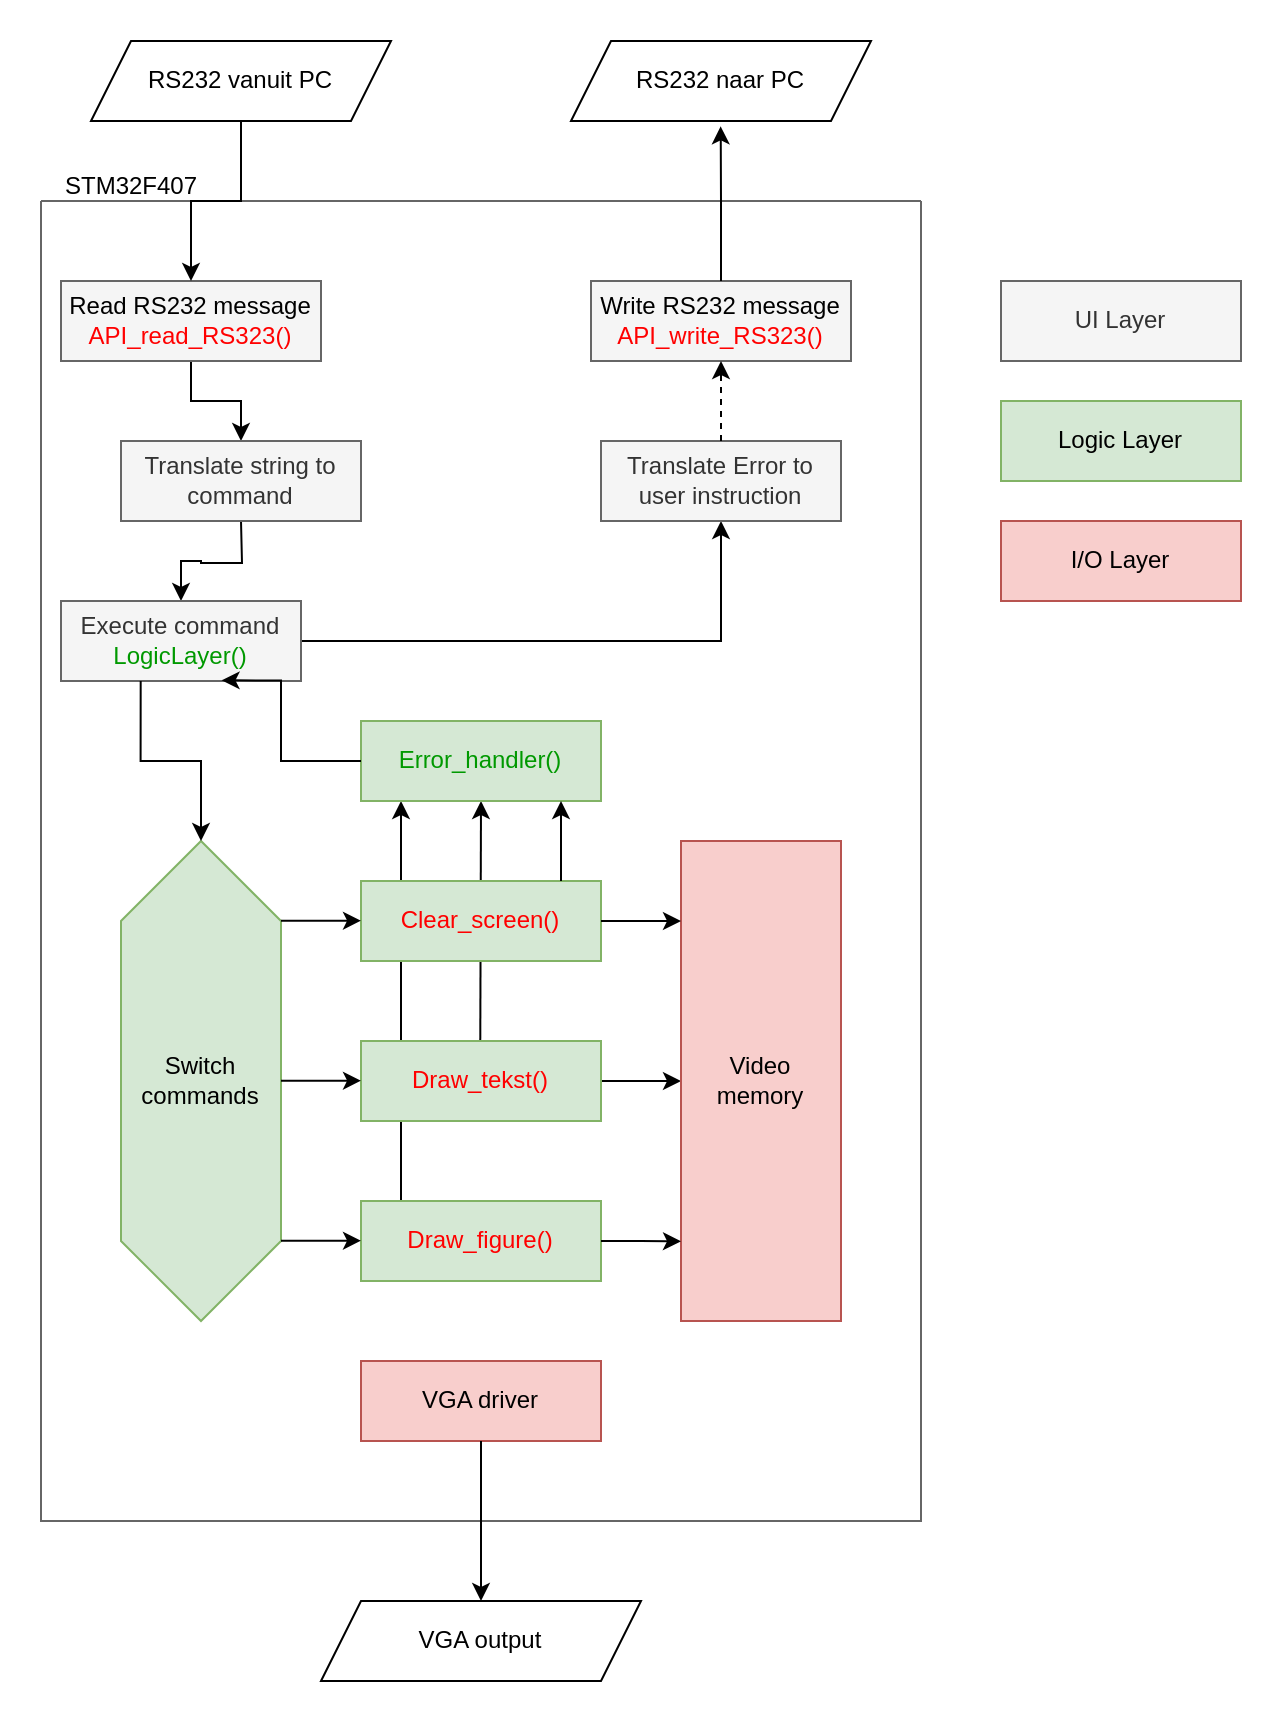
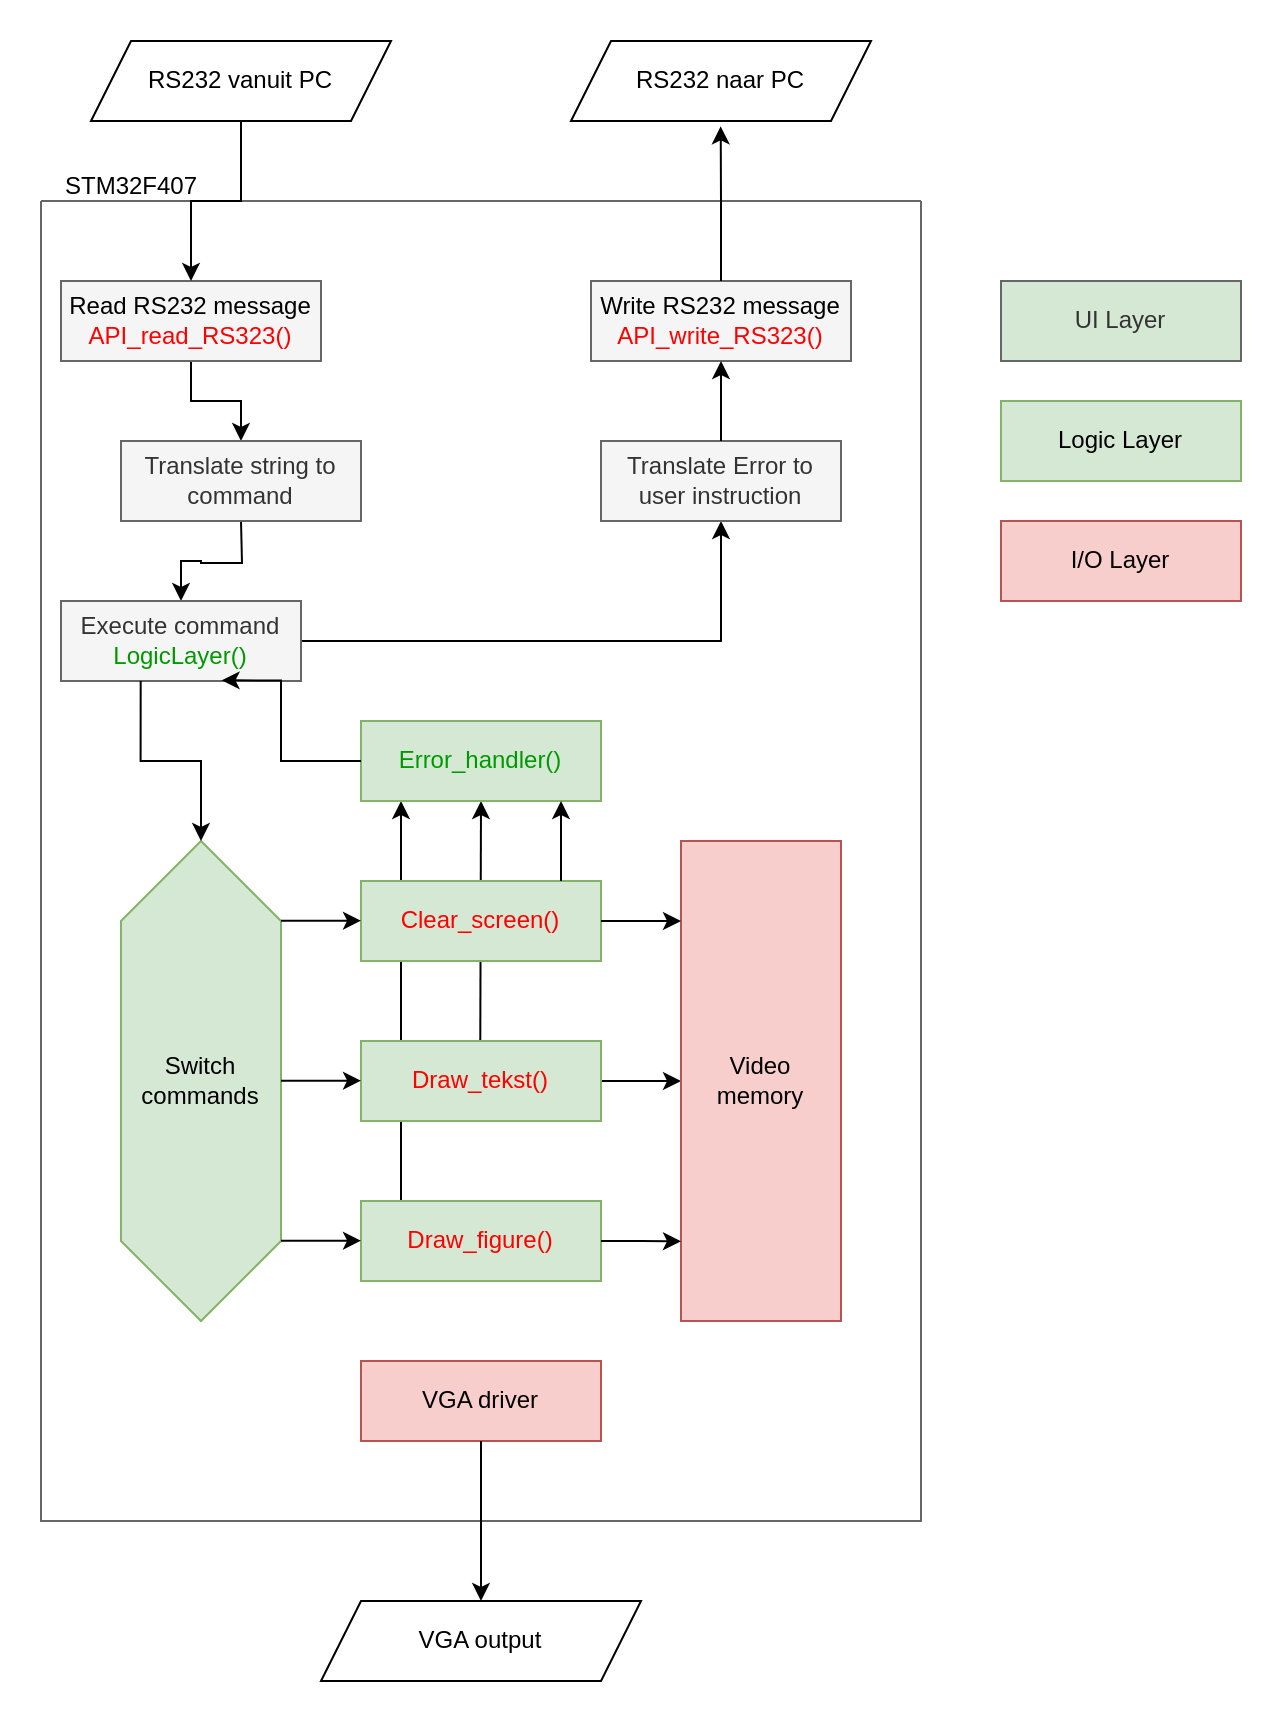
(1121, 321) -> (1121, 321)
(721, 408) -> (721, 408)
